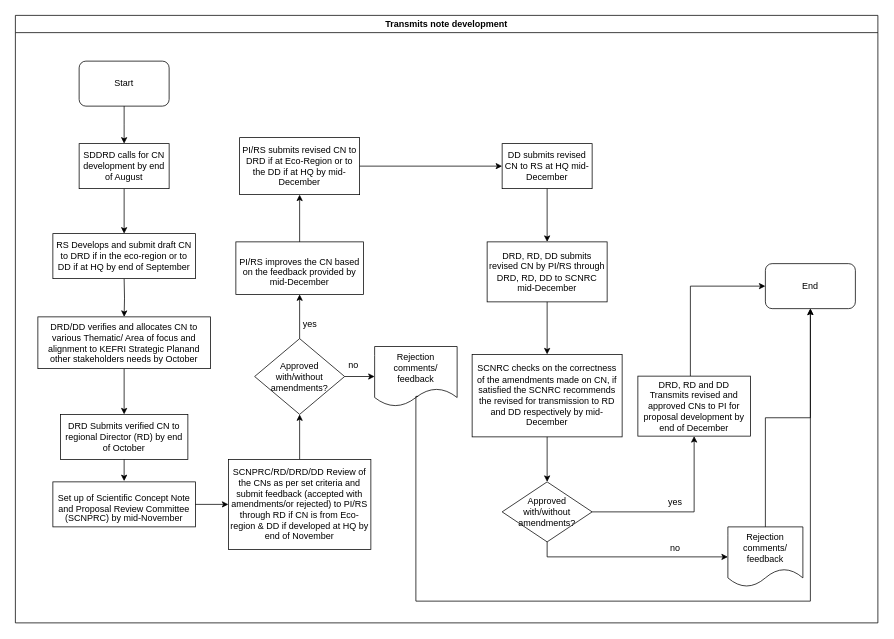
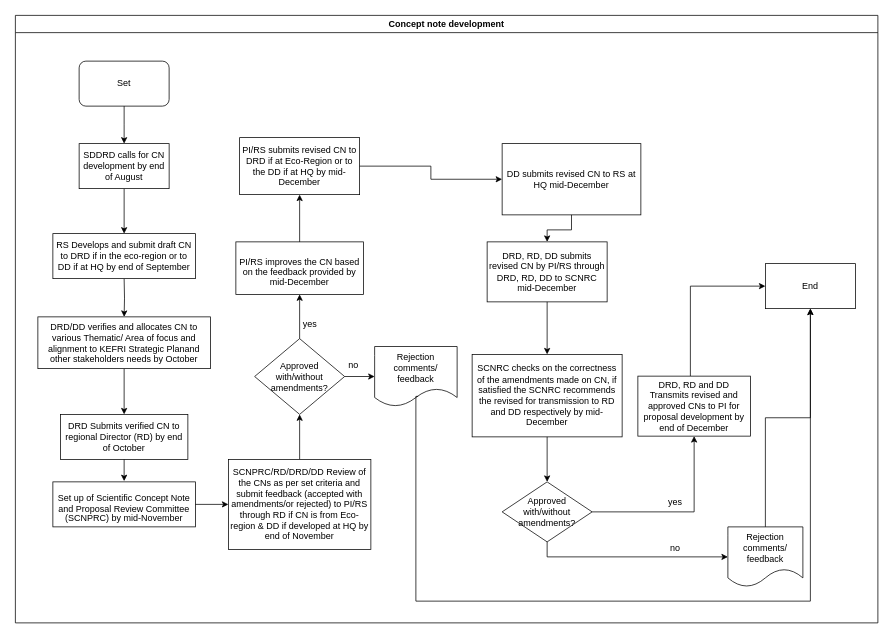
(446, 24) -> (446, 24)
(124, 84) -> (124, 84)
(547, 166) -> (572, 179)
(810, 286) -> (810, 286)
